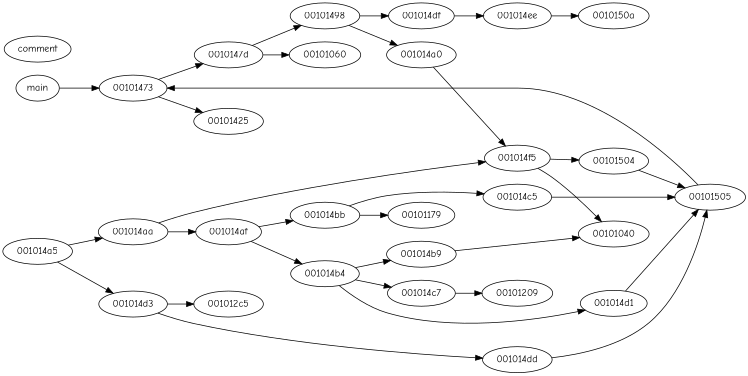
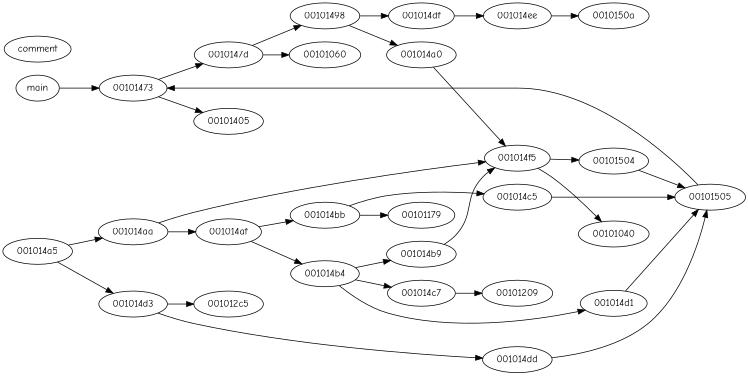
(229, 121) -> (229, 121)
(514, 245) -> (468, 209)
